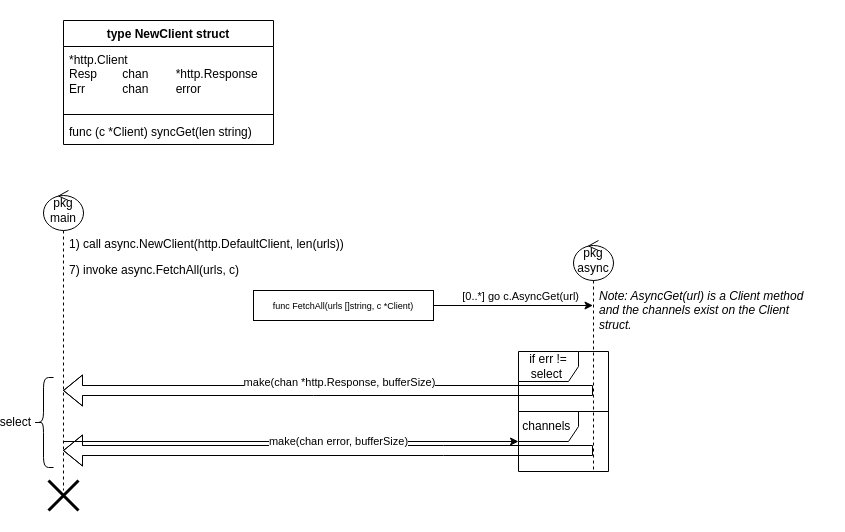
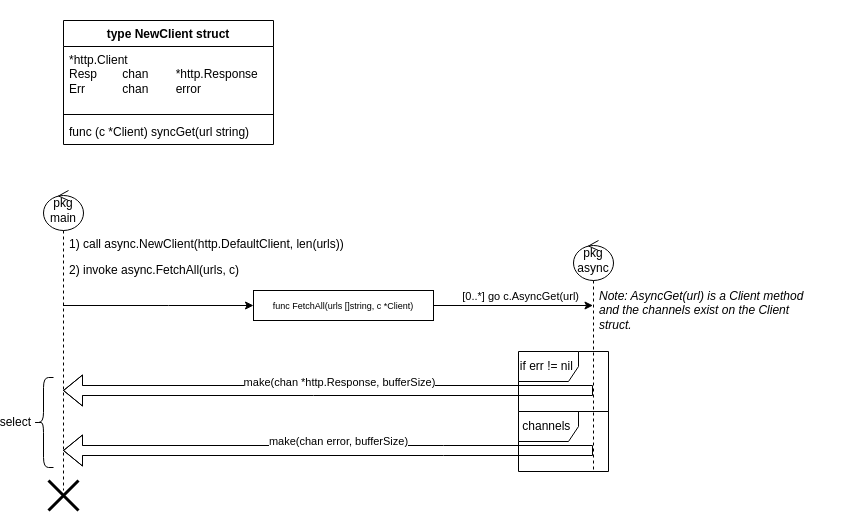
(170, 140) -> (170, 140)
(166, 271) -> (166, 271)
(549, 367) -> (549, 367)
(166, 442) -> (154, 306)
